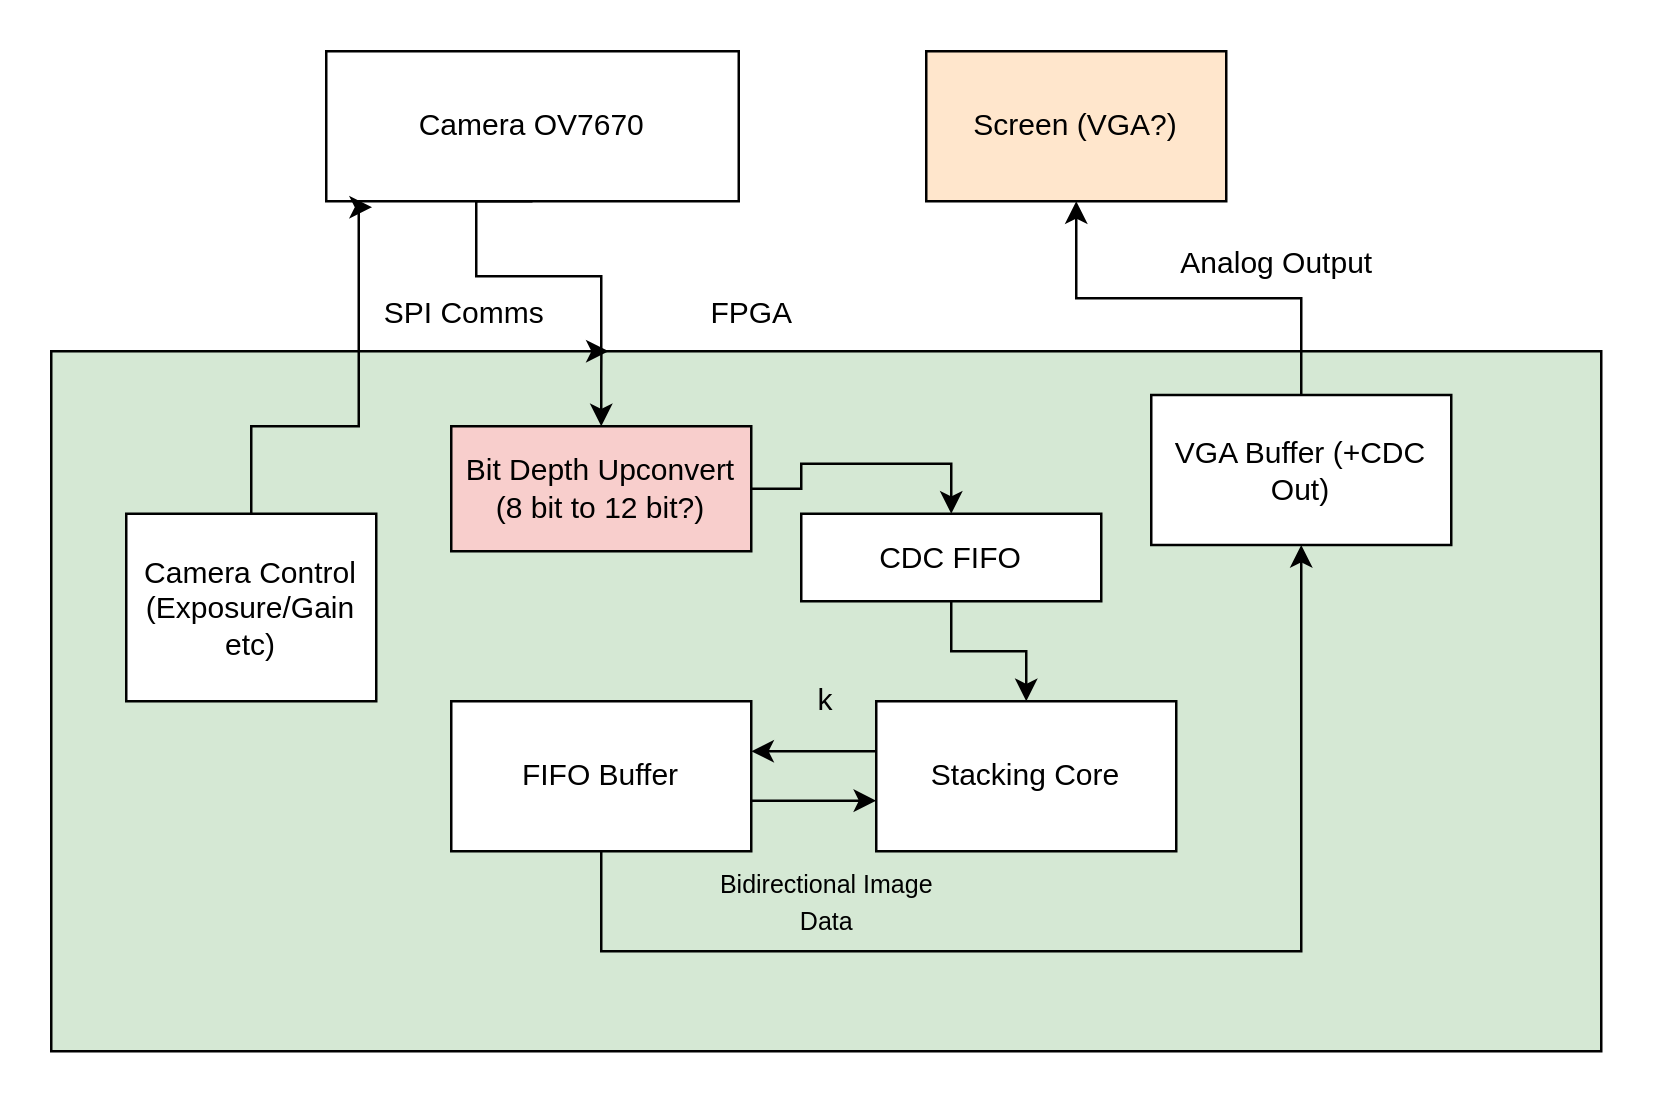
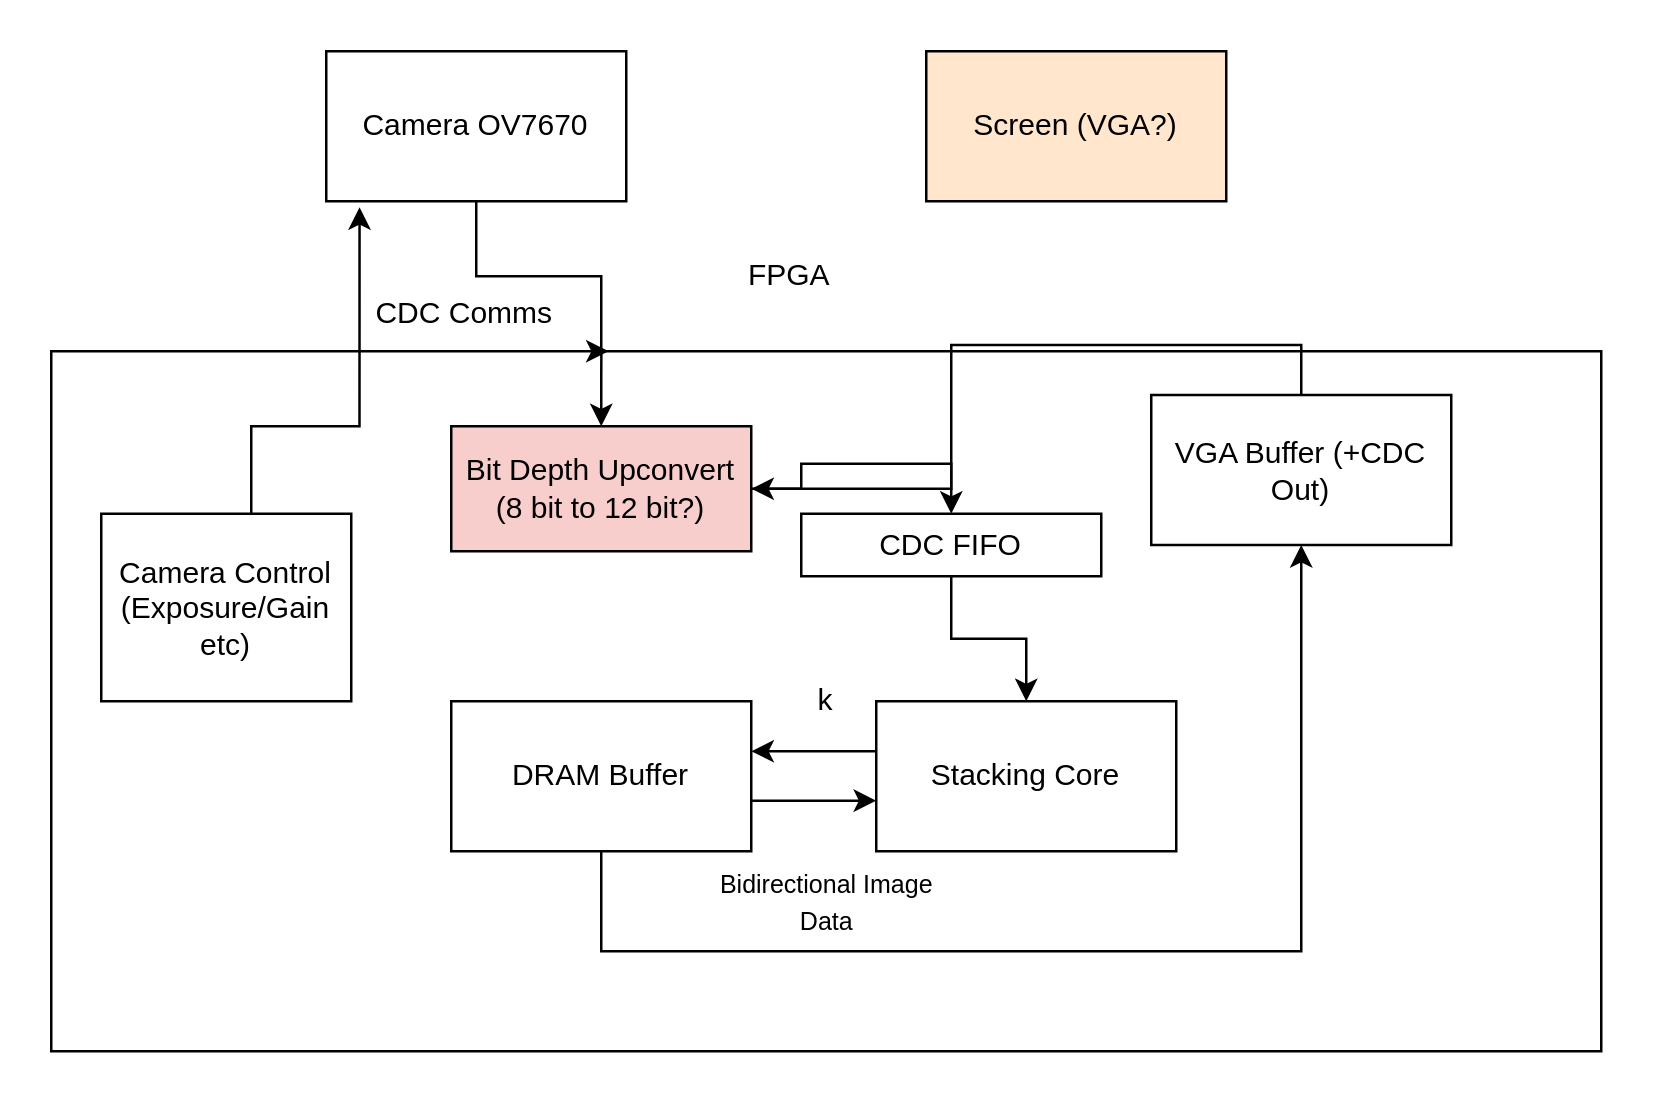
(533, 126) -> (476, 126)
(1276, 264) -> none
(1172, 298) -> (1071, 345)
(465, 314) -> (465, 314)
(751, 314) -> (789, 276)
(951, 558) -> (951, 545)
(251, 608) -> (226, 608)
(826, 701) -> (826, 701)
(601, 776) -> (601, 776)
